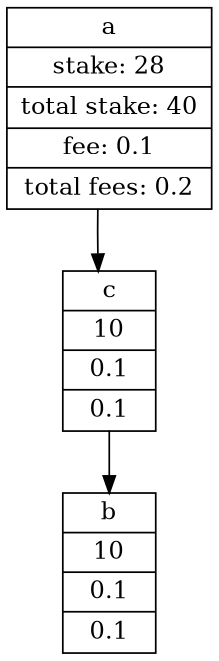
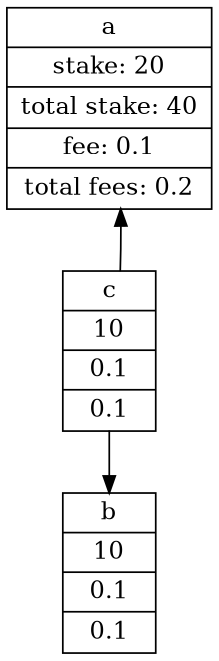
(109, 66) -> (109, 66)
(98, 231) -> (121, 249)
